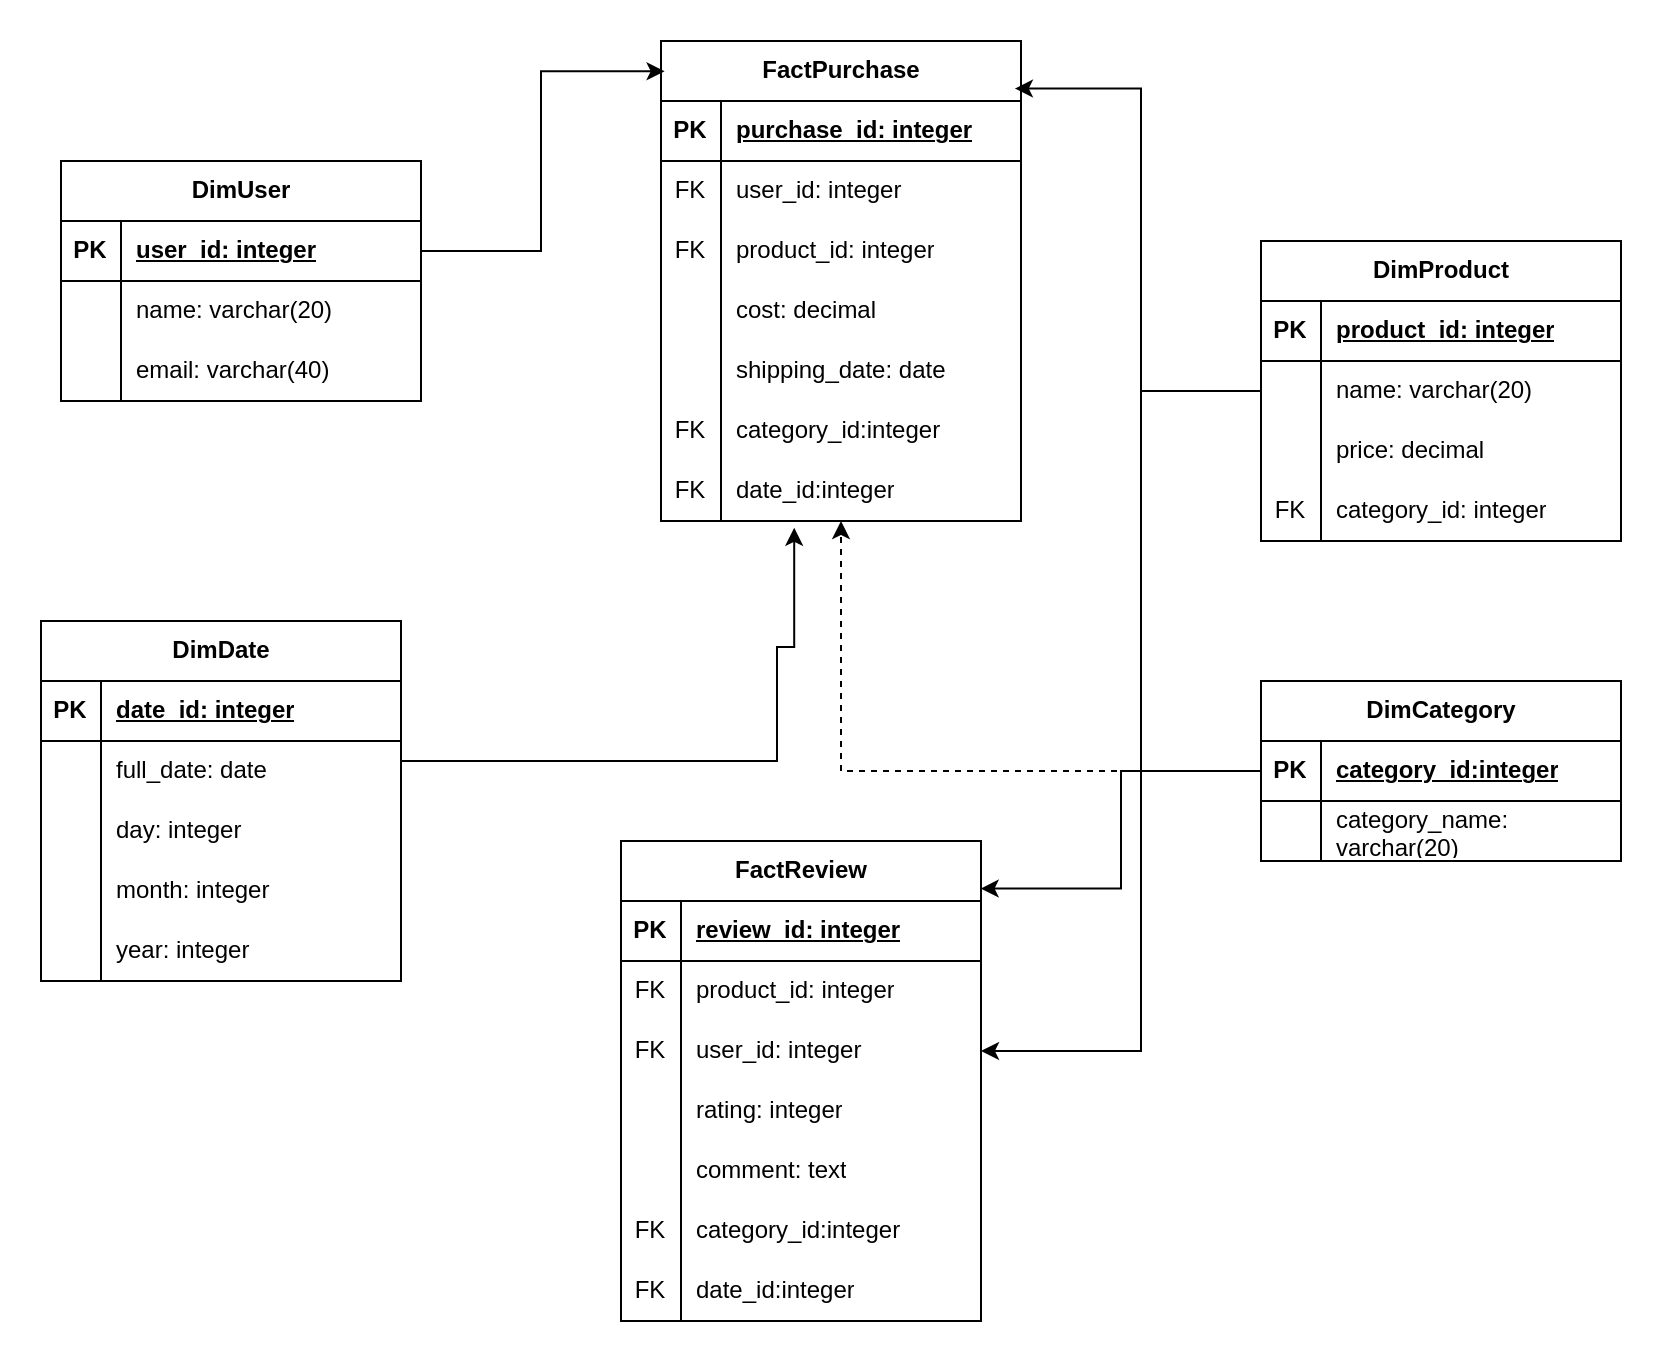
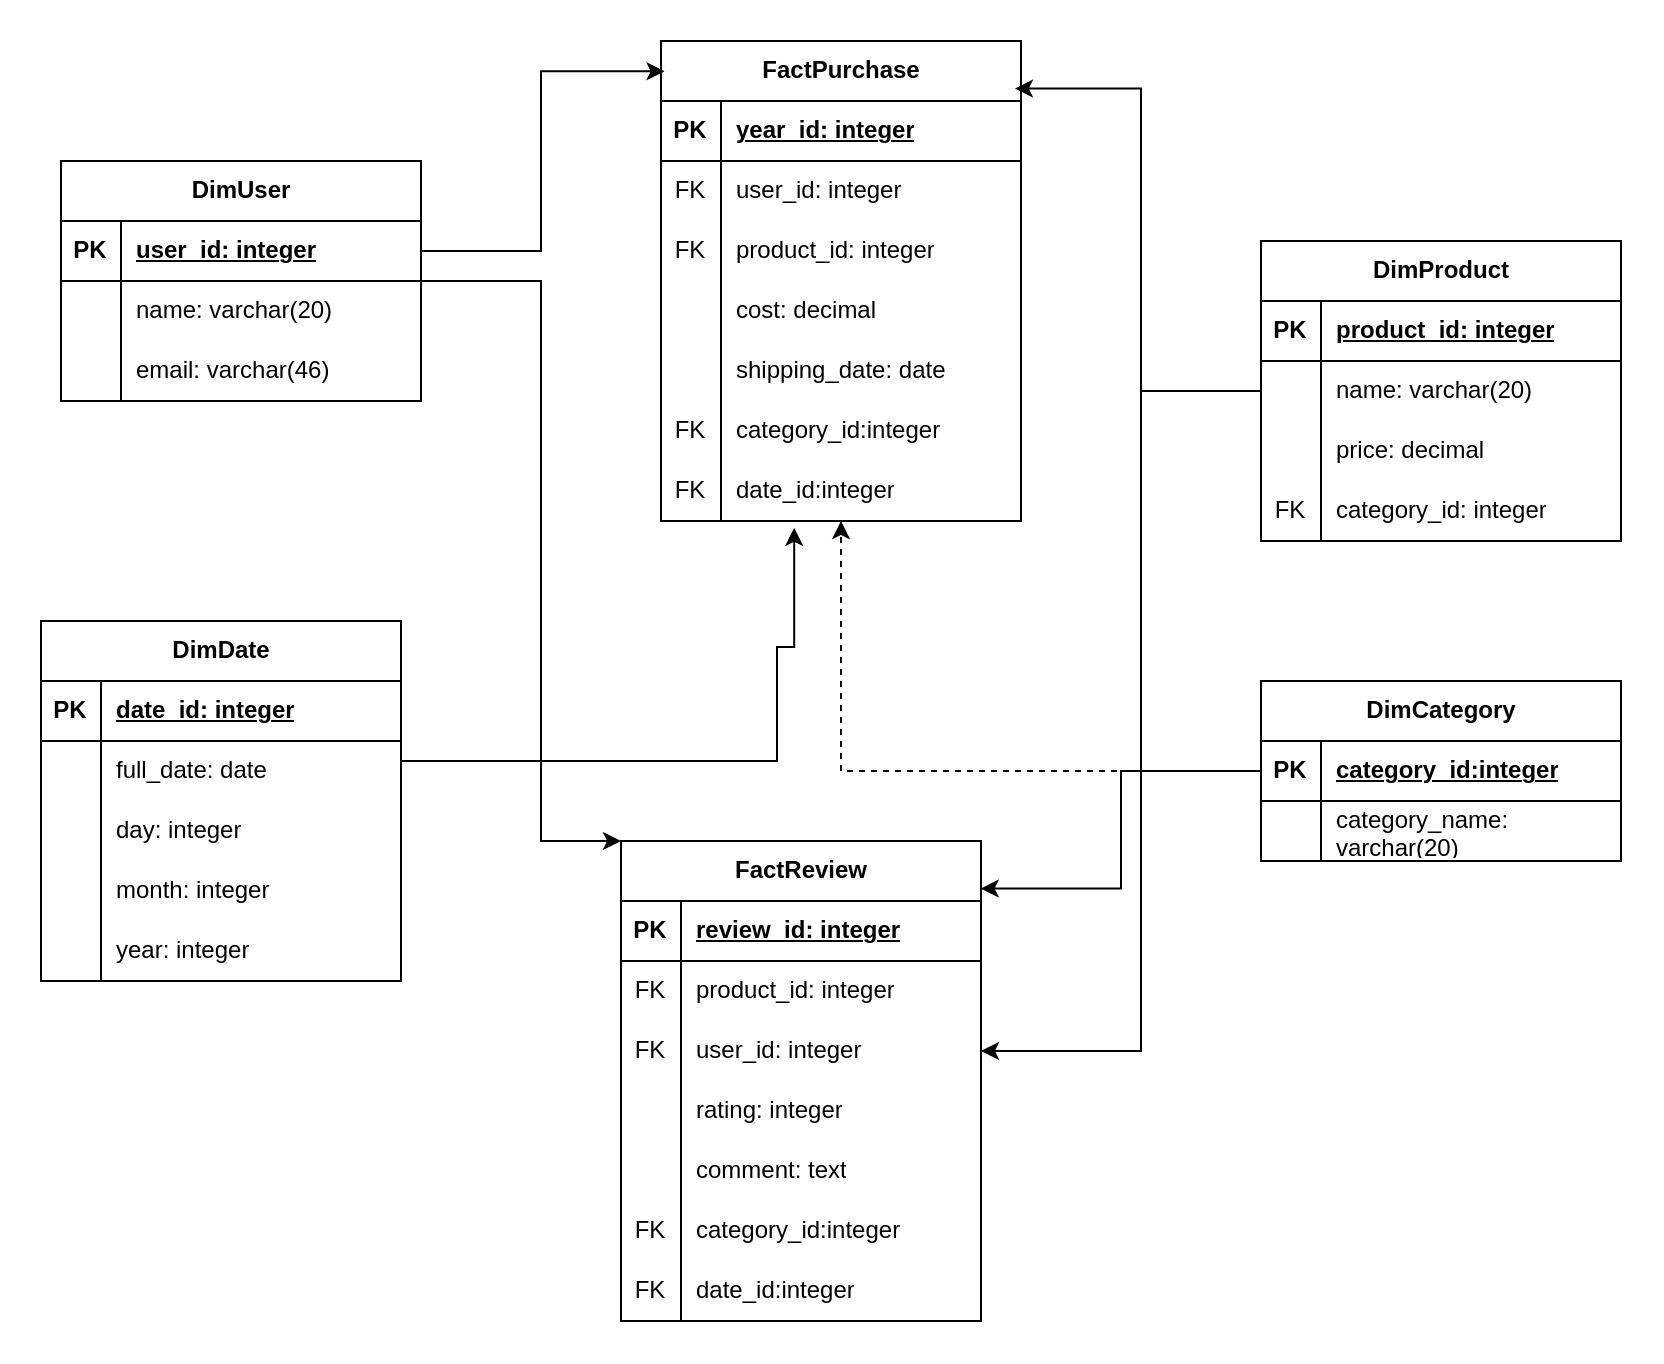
(859, 131) -> (832, 131)
(245, 371) -> (245, 371)
none -> (541, 536)
